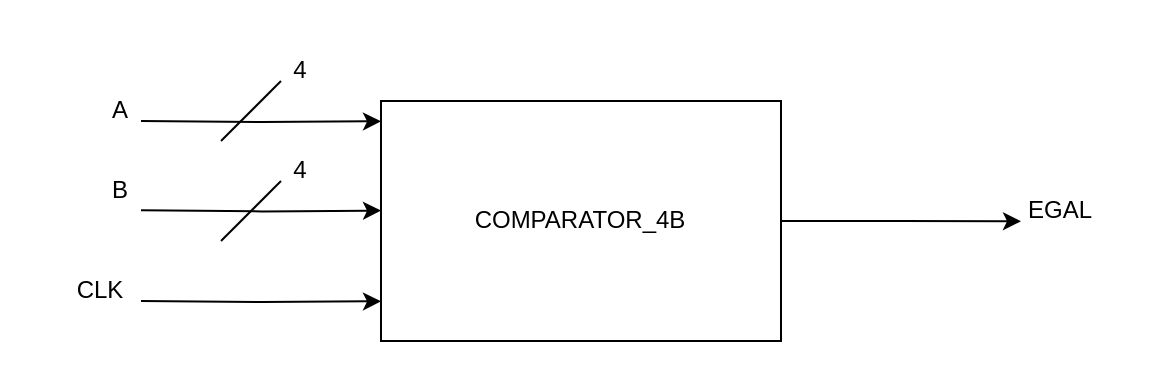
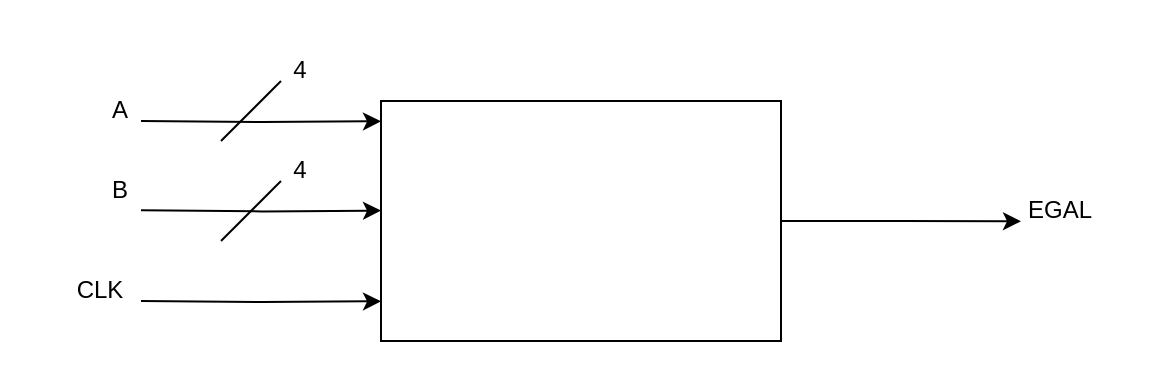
(581, 221) -> none
